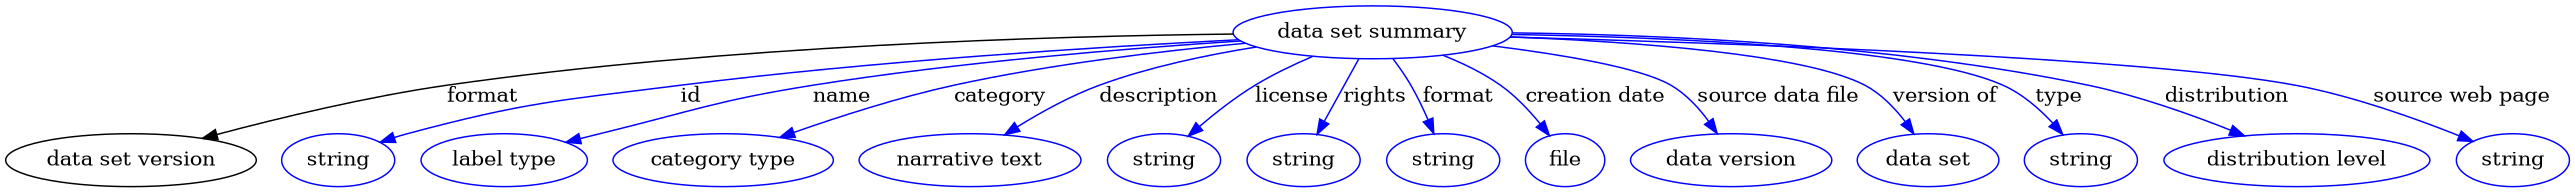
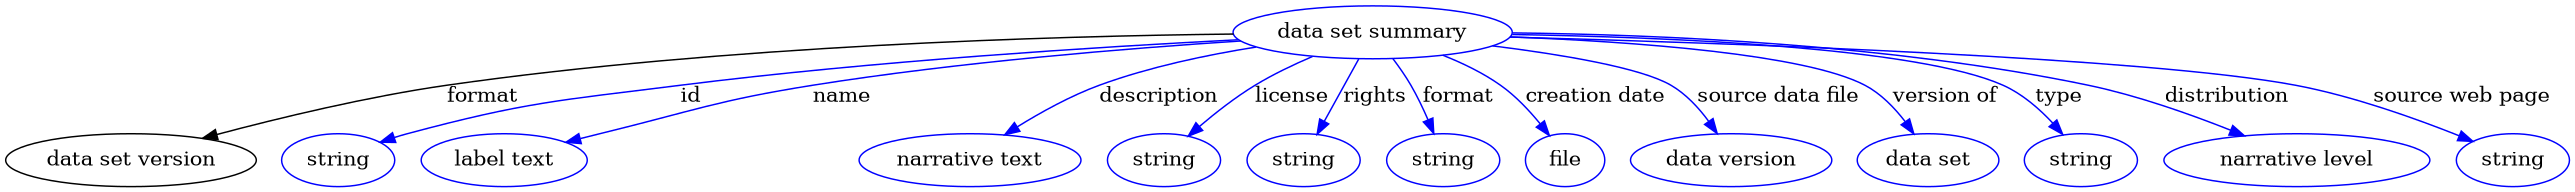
(504, 160) -> (504, 160)
(723, 160) -> none
(2297, 160) -> (2297, 160)
